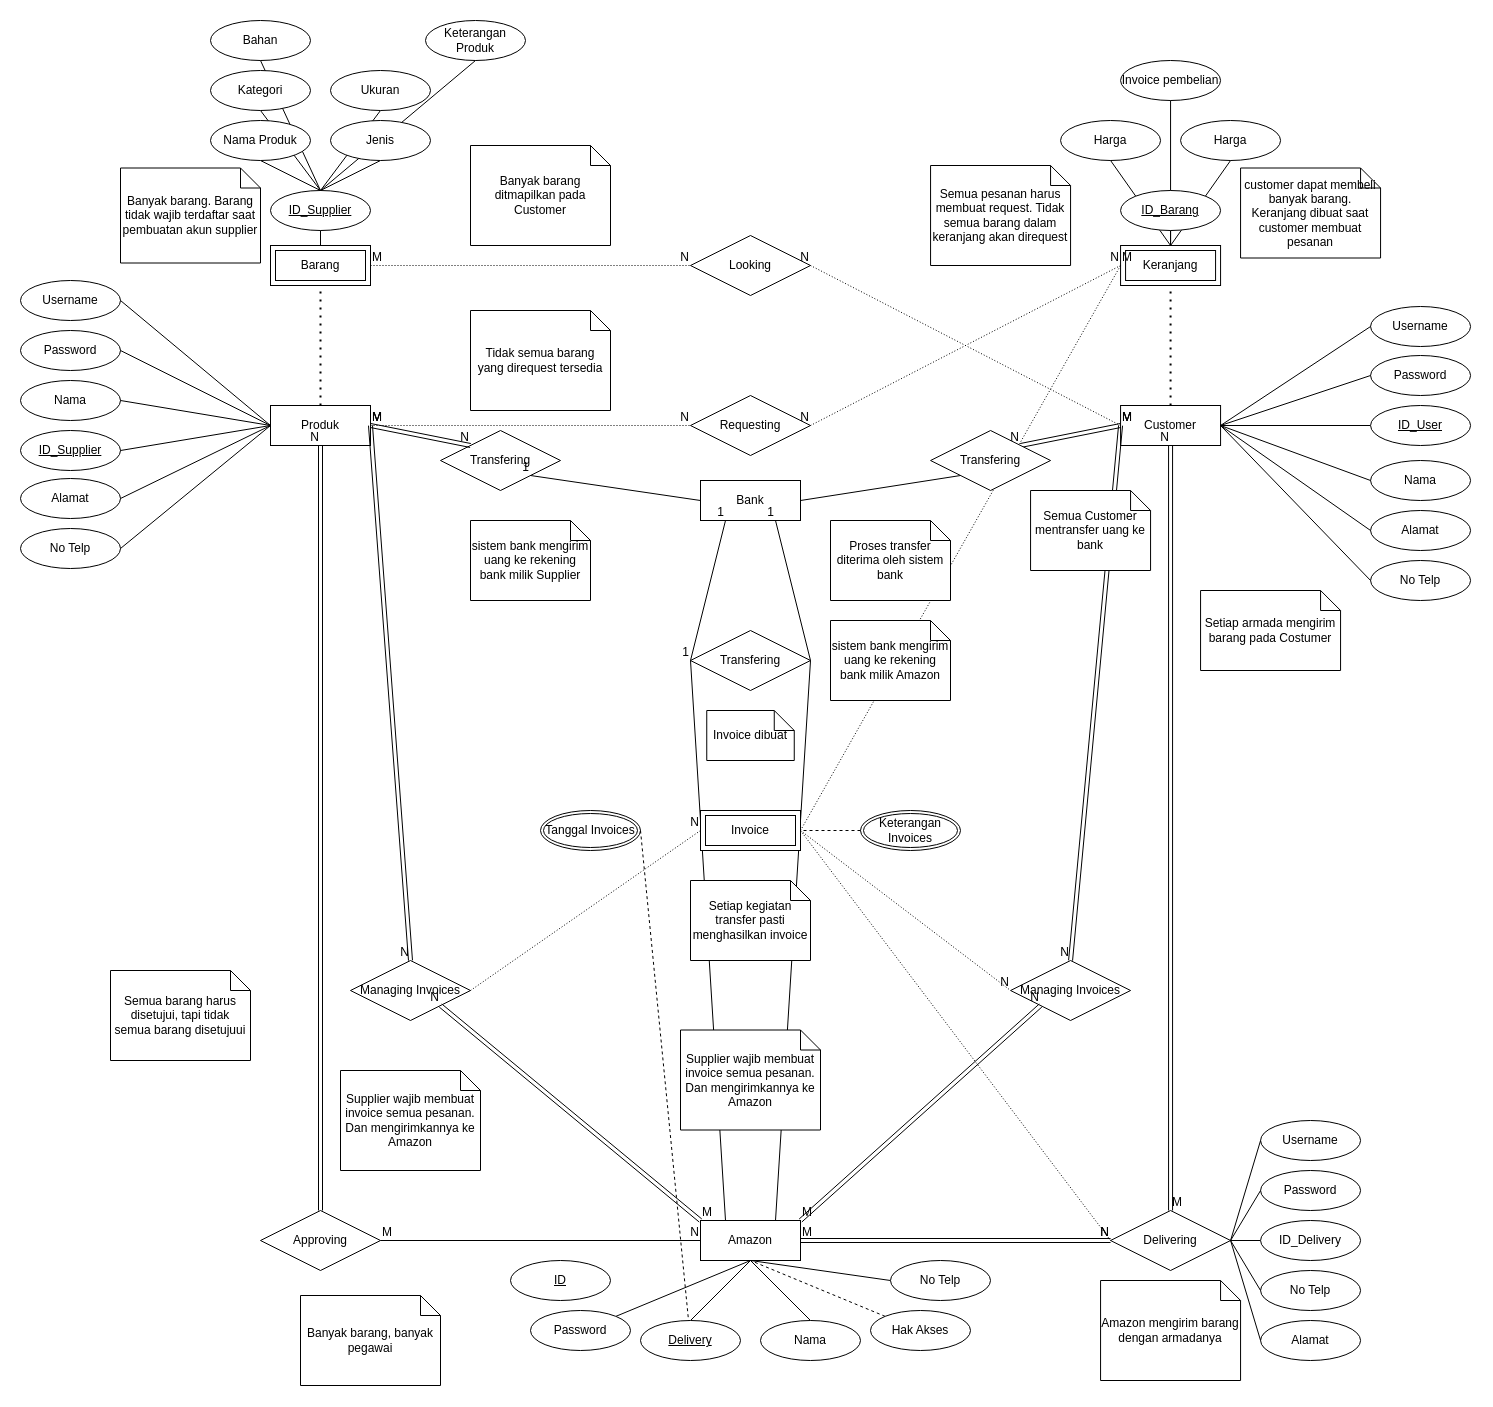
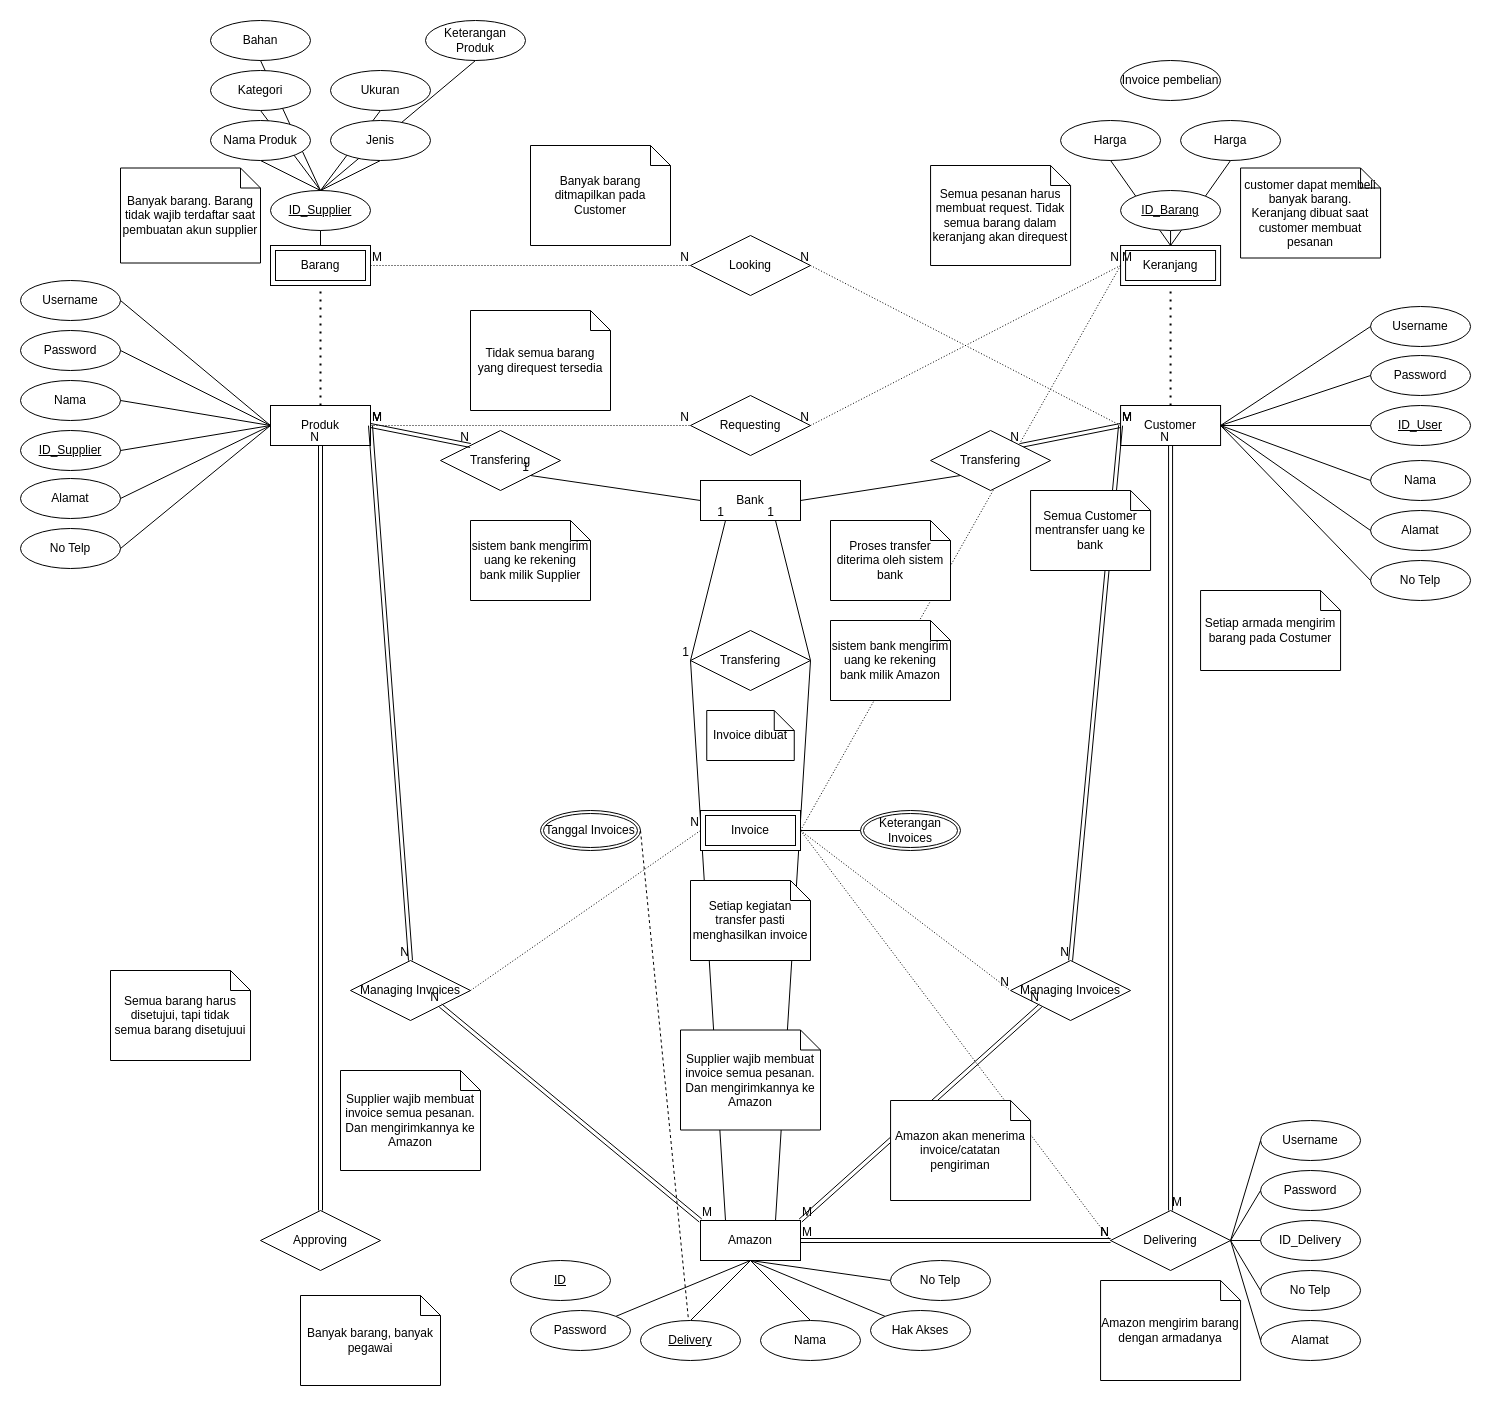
(1171, 146) -> none
(541, 196) -> (601, 196)
(832, 831) -> (832, 831)
none -> (961, 1151)
(541, 1241) -> none
(819, 1289) -> (819, 1289)
